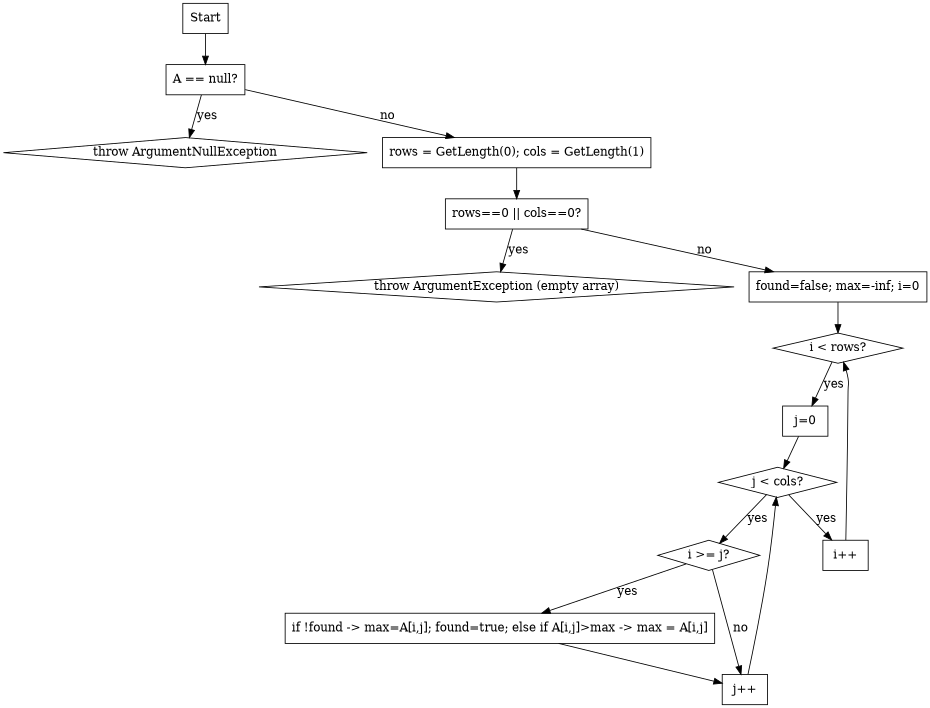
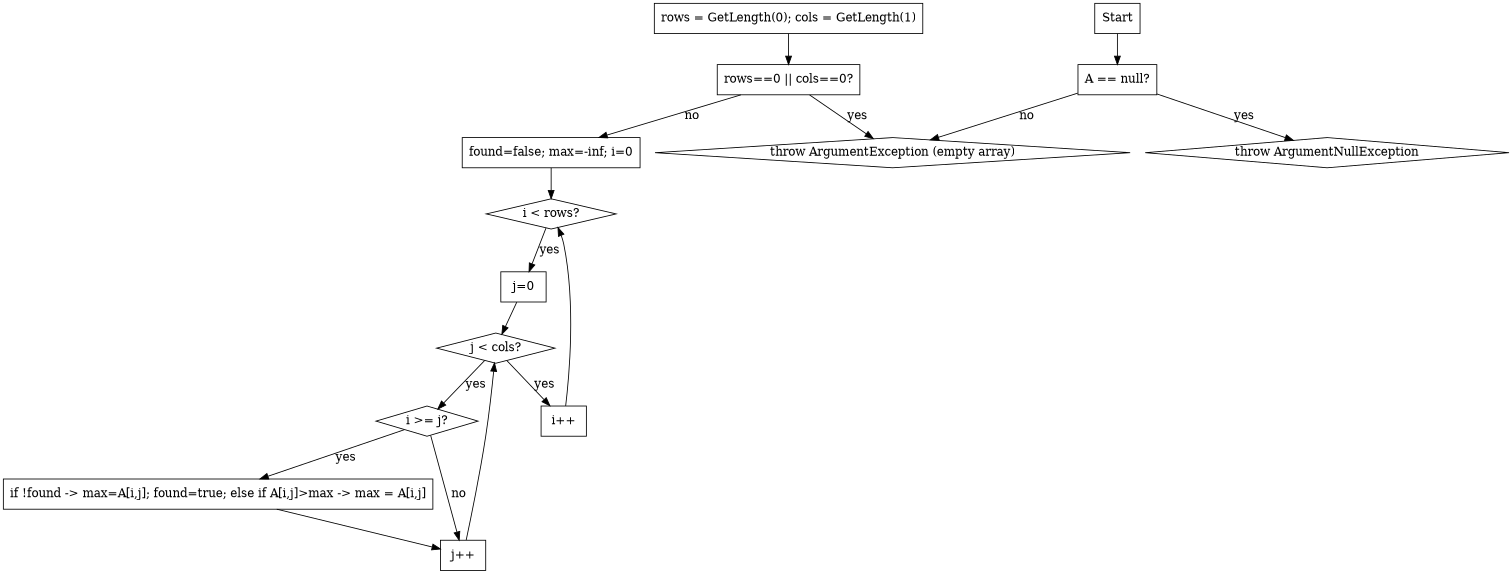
(346, 113) -> (1008, 115)
